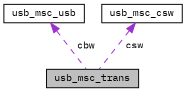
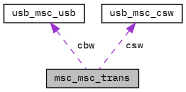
(93, 79) -> (93, 79)
